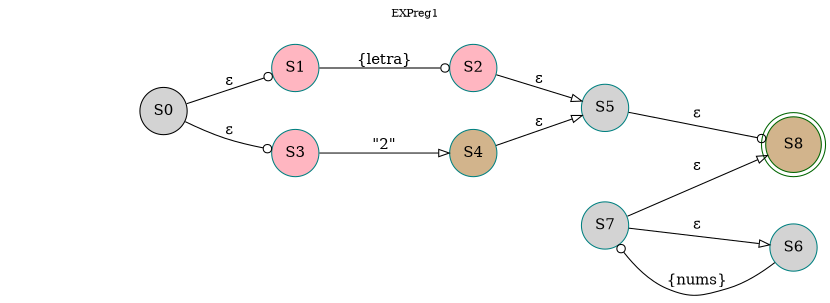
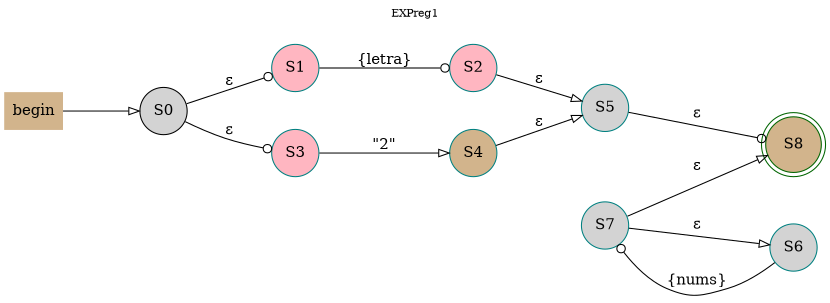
none -> (34, 111)
